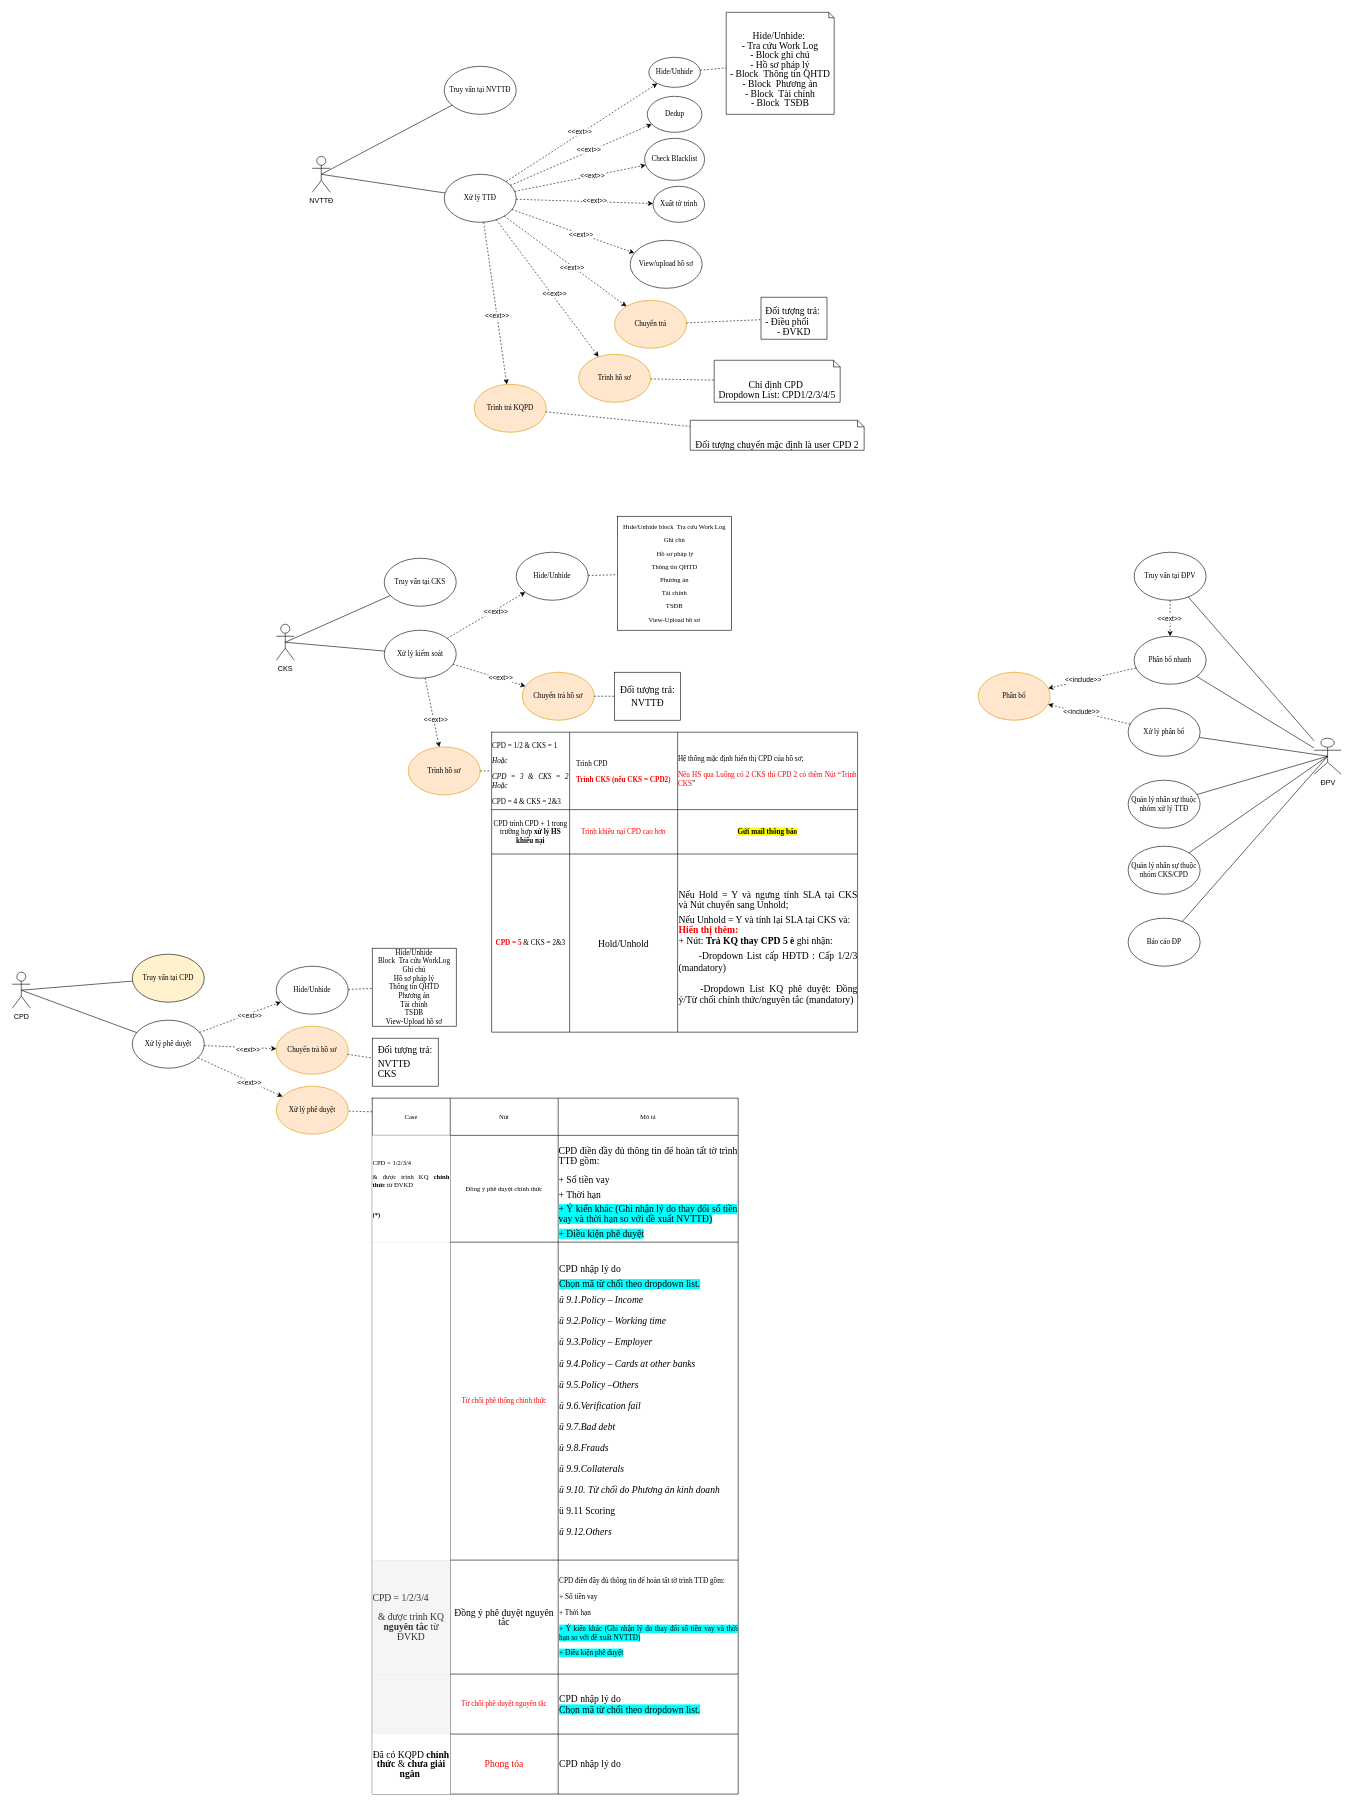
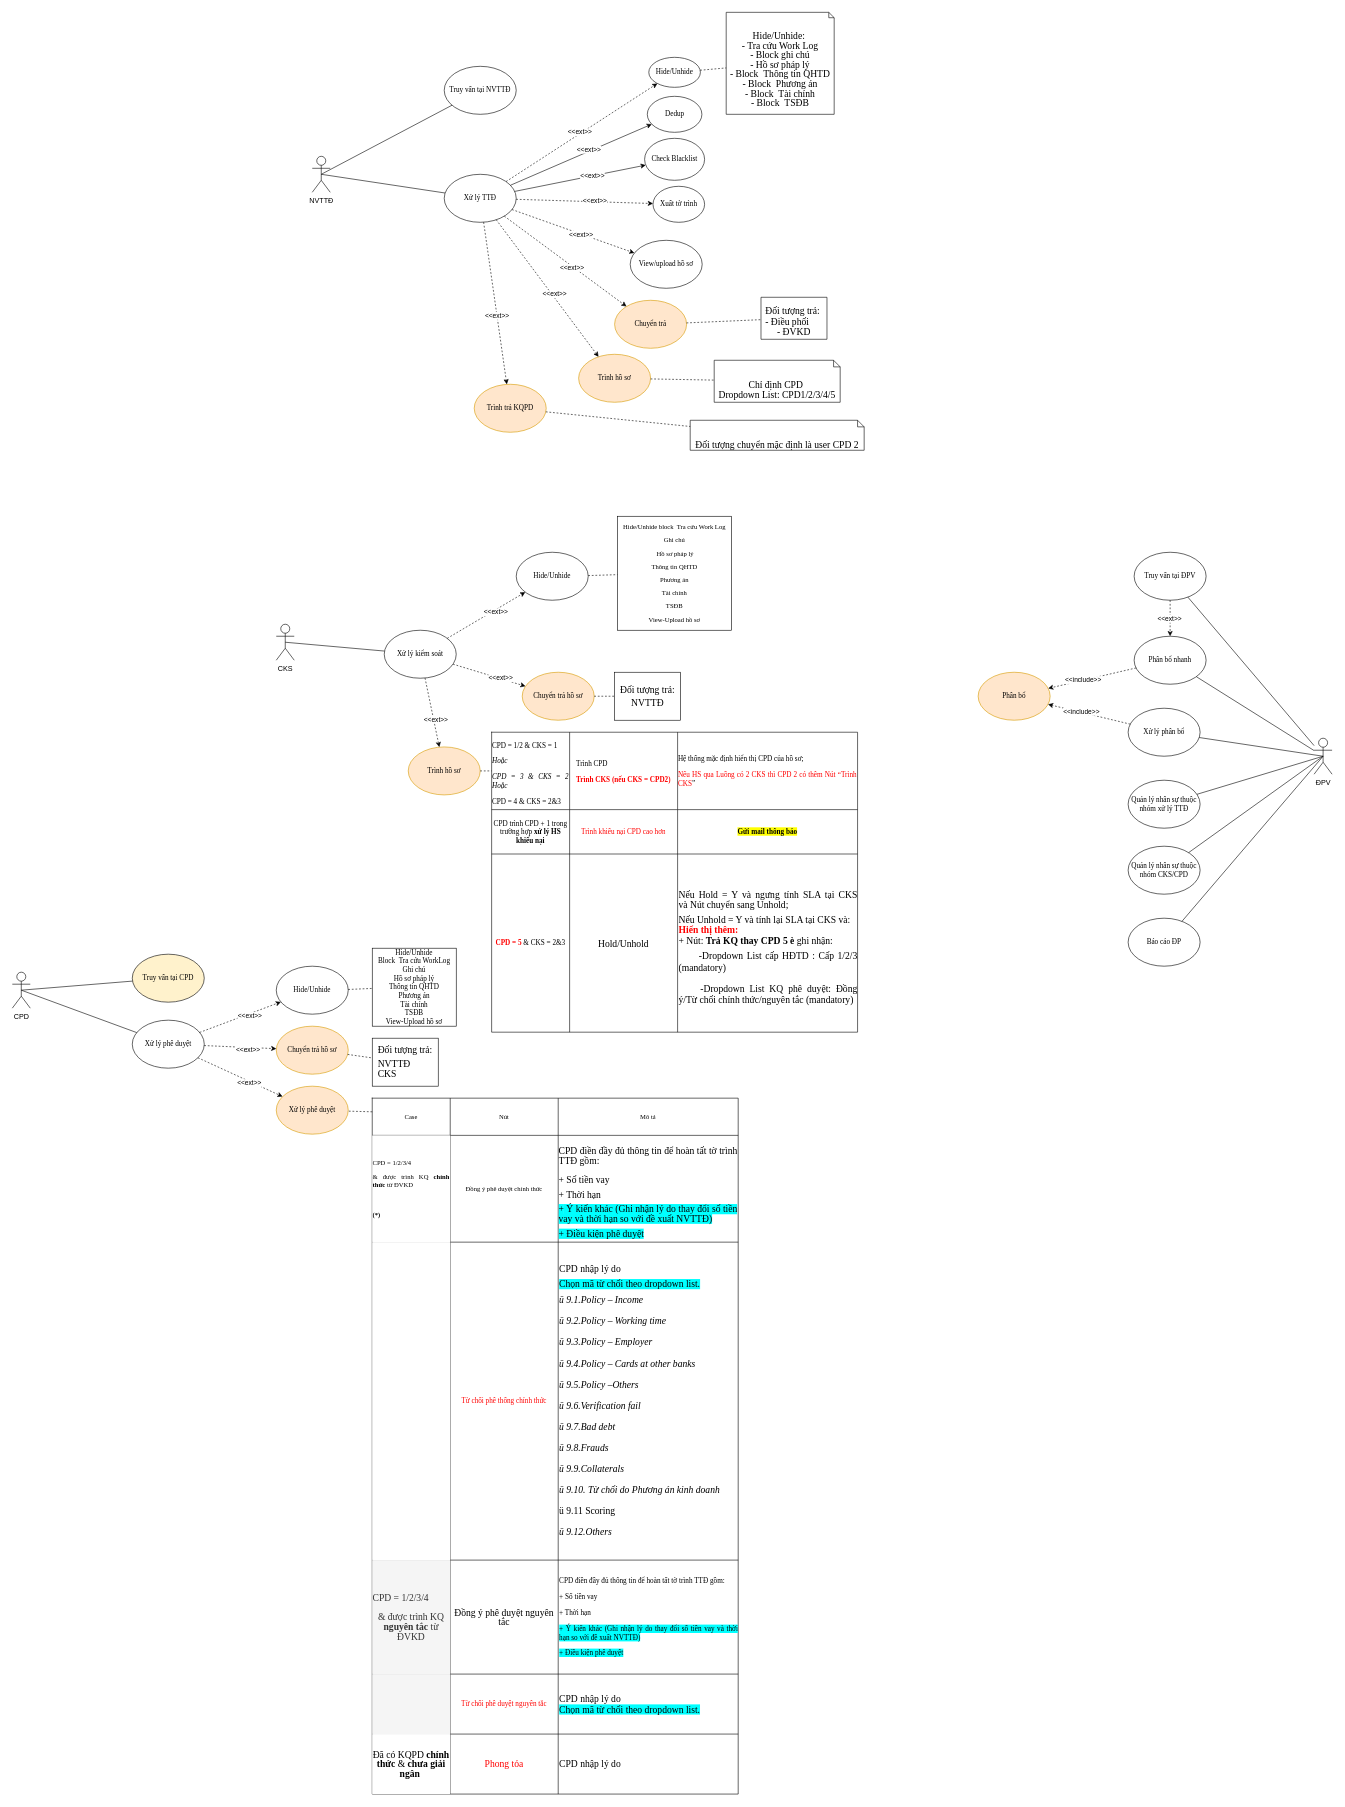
(547, 169) -> (547, 169)
(546, 185) -> (546, 185)
(420, 582) -> none
(339, 619) -> none
(1328, 756) -> (1323, 756)
